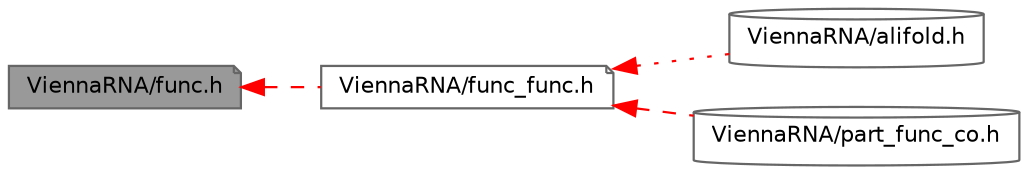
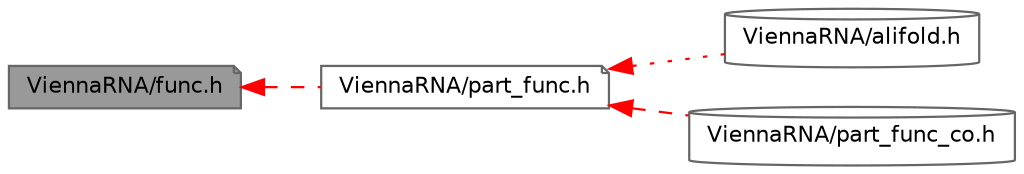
(467, 87) -> (465, 87)
